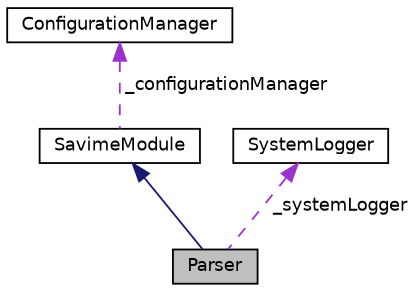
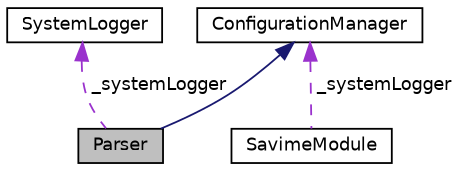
(223, 86) -> (382, 86)
(173, 214) -> (224, 97)
